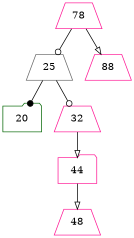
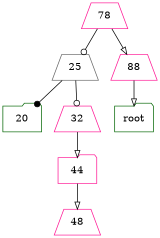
none -> (134, 119)
